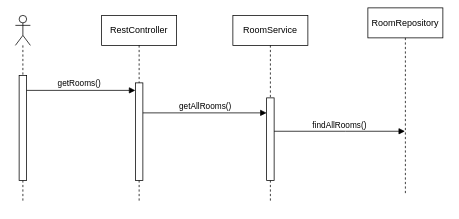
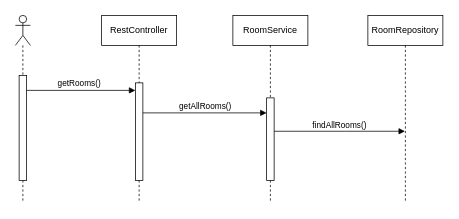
(405, 102) -> (405, 109)
